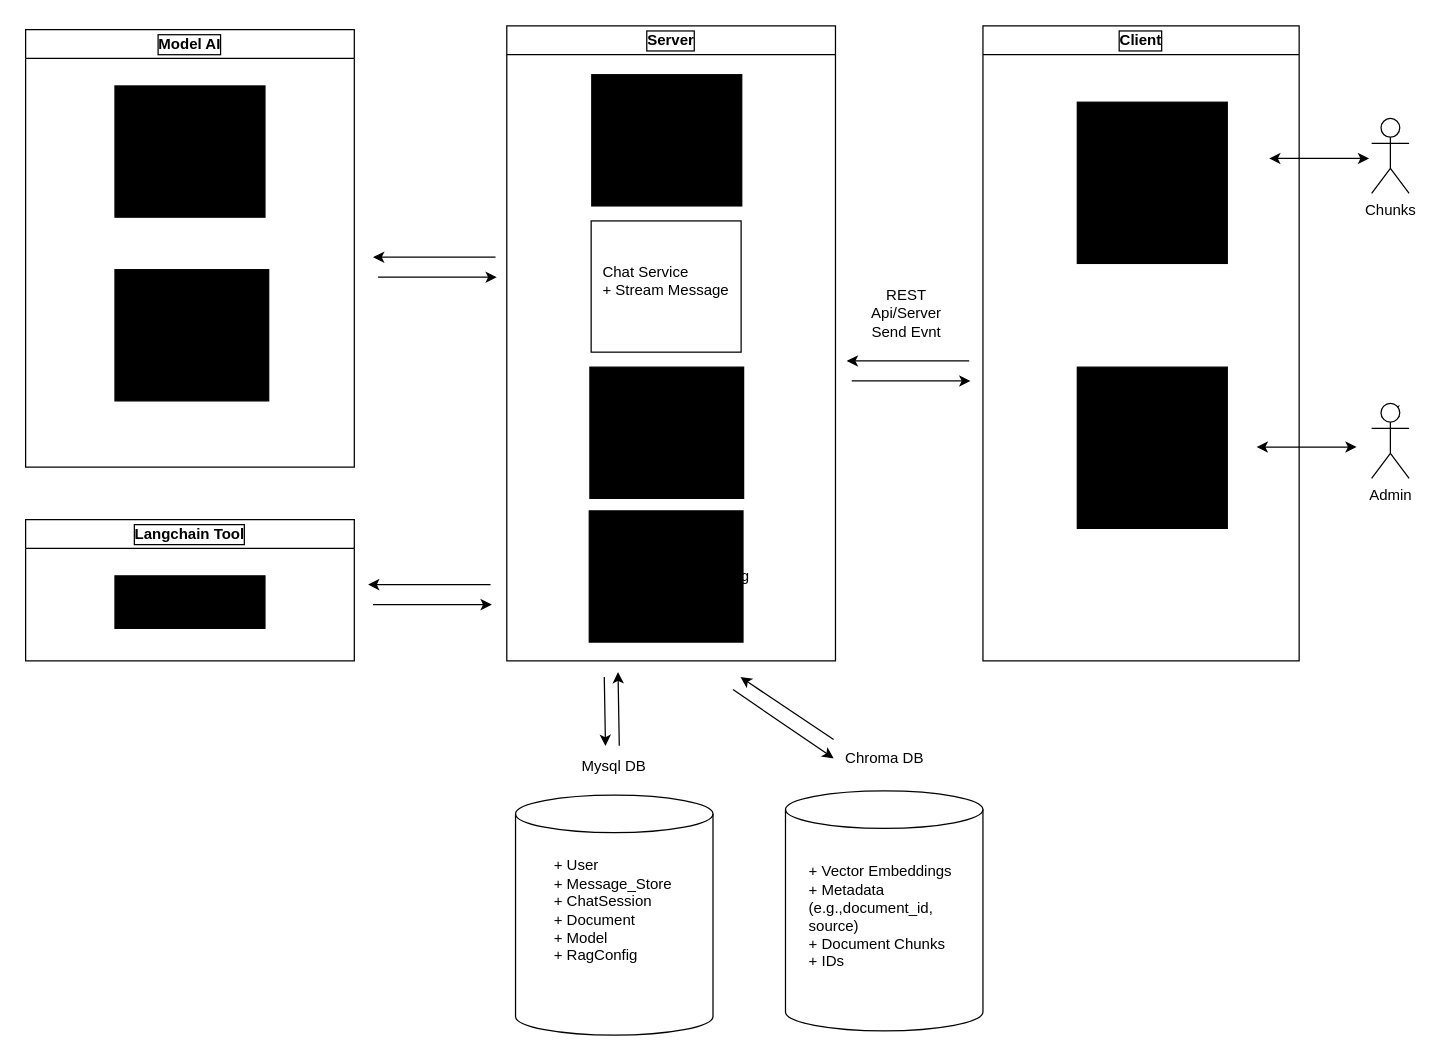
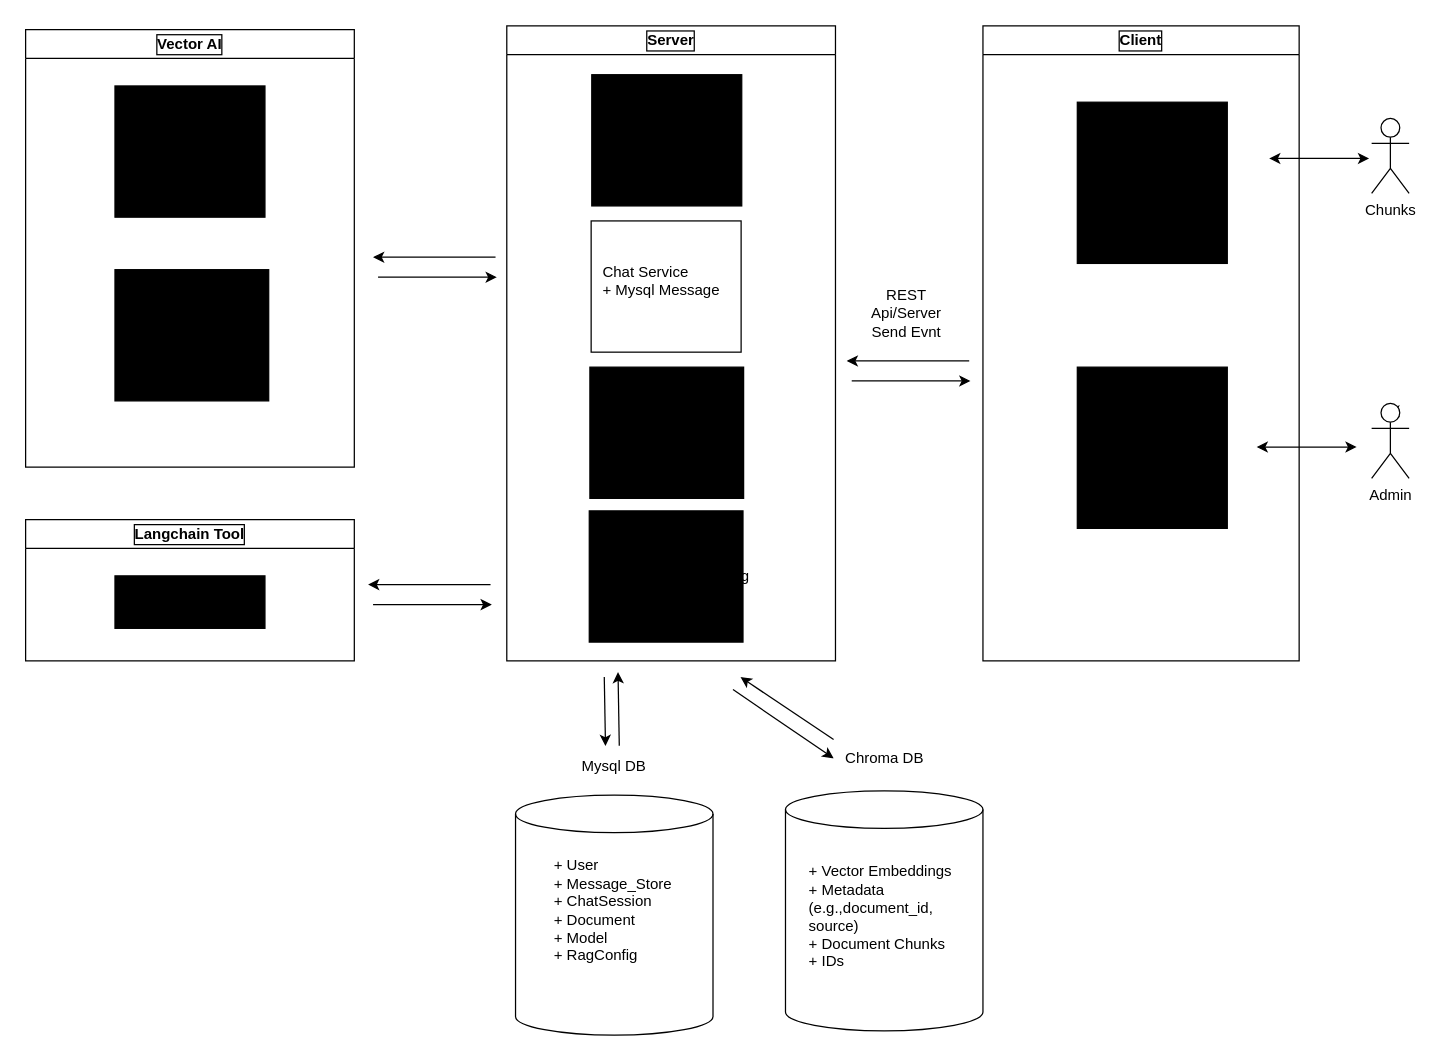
(190, 44) -> (190, 44)
(666, 281) -> (660, 281)
